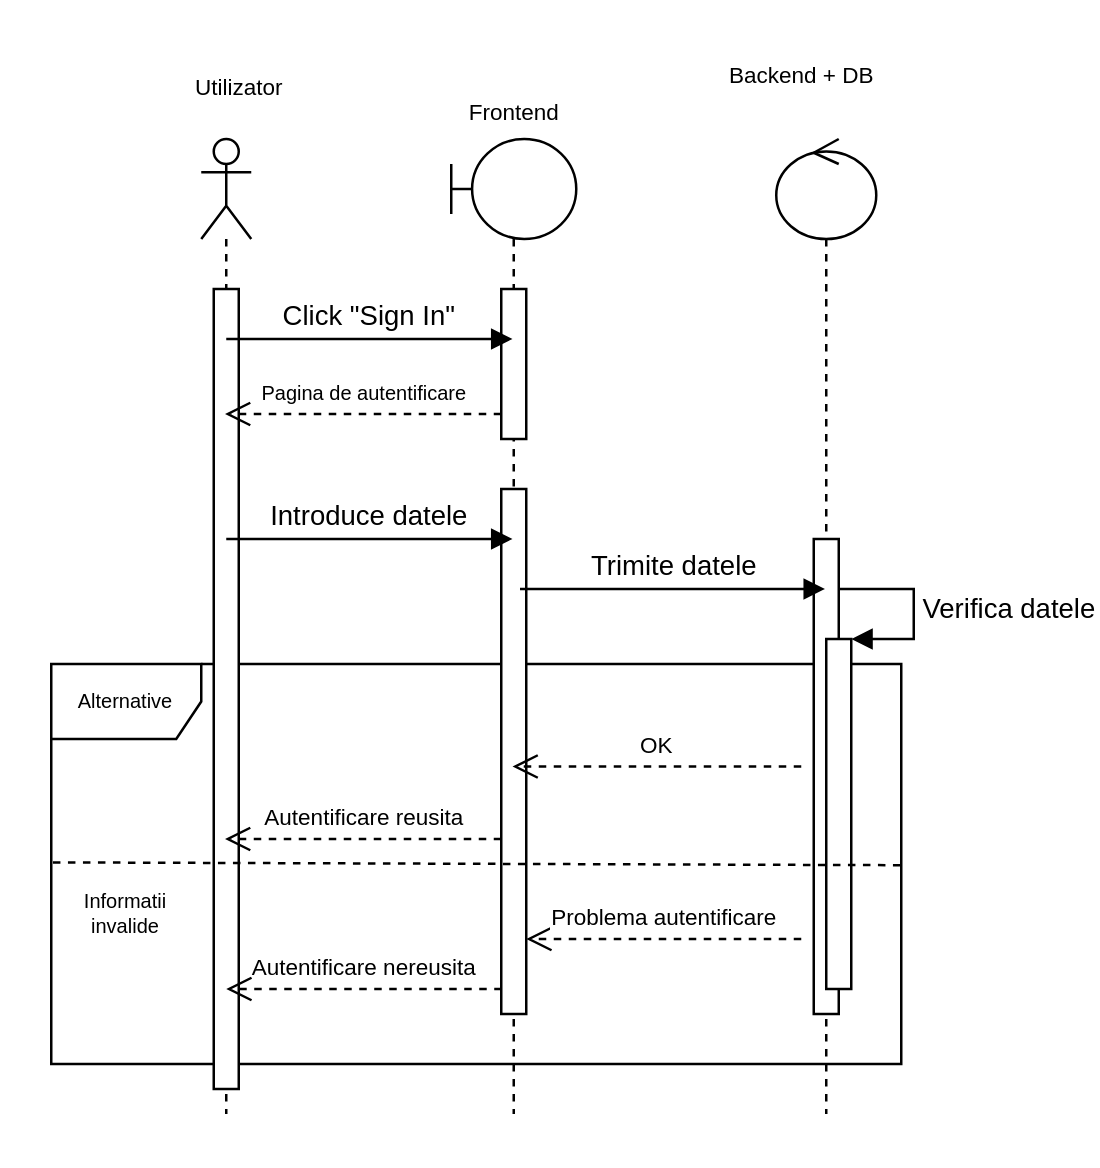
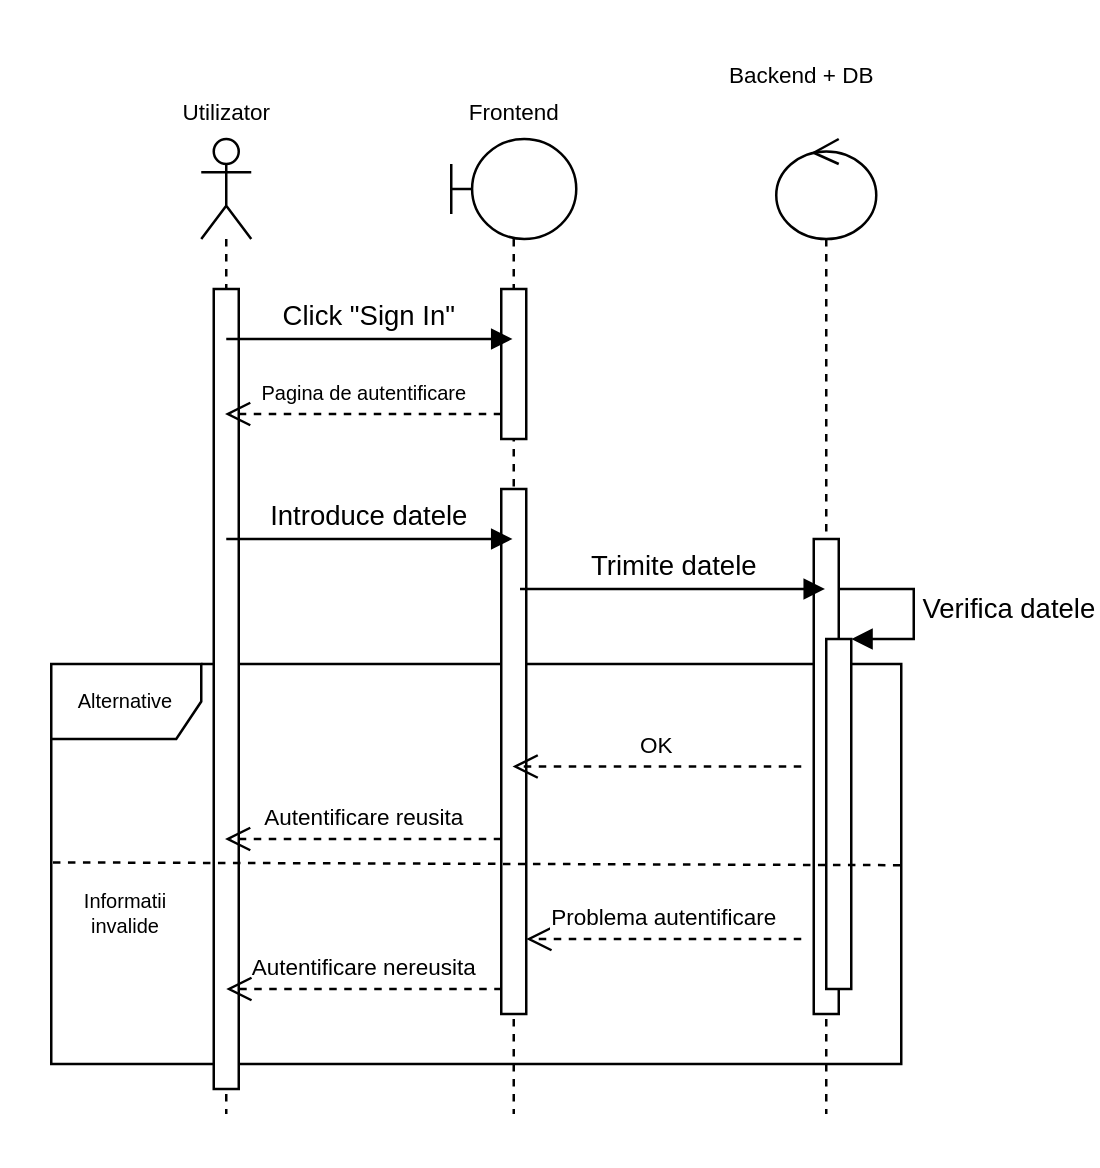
(239, 89) -> (226, 114)
